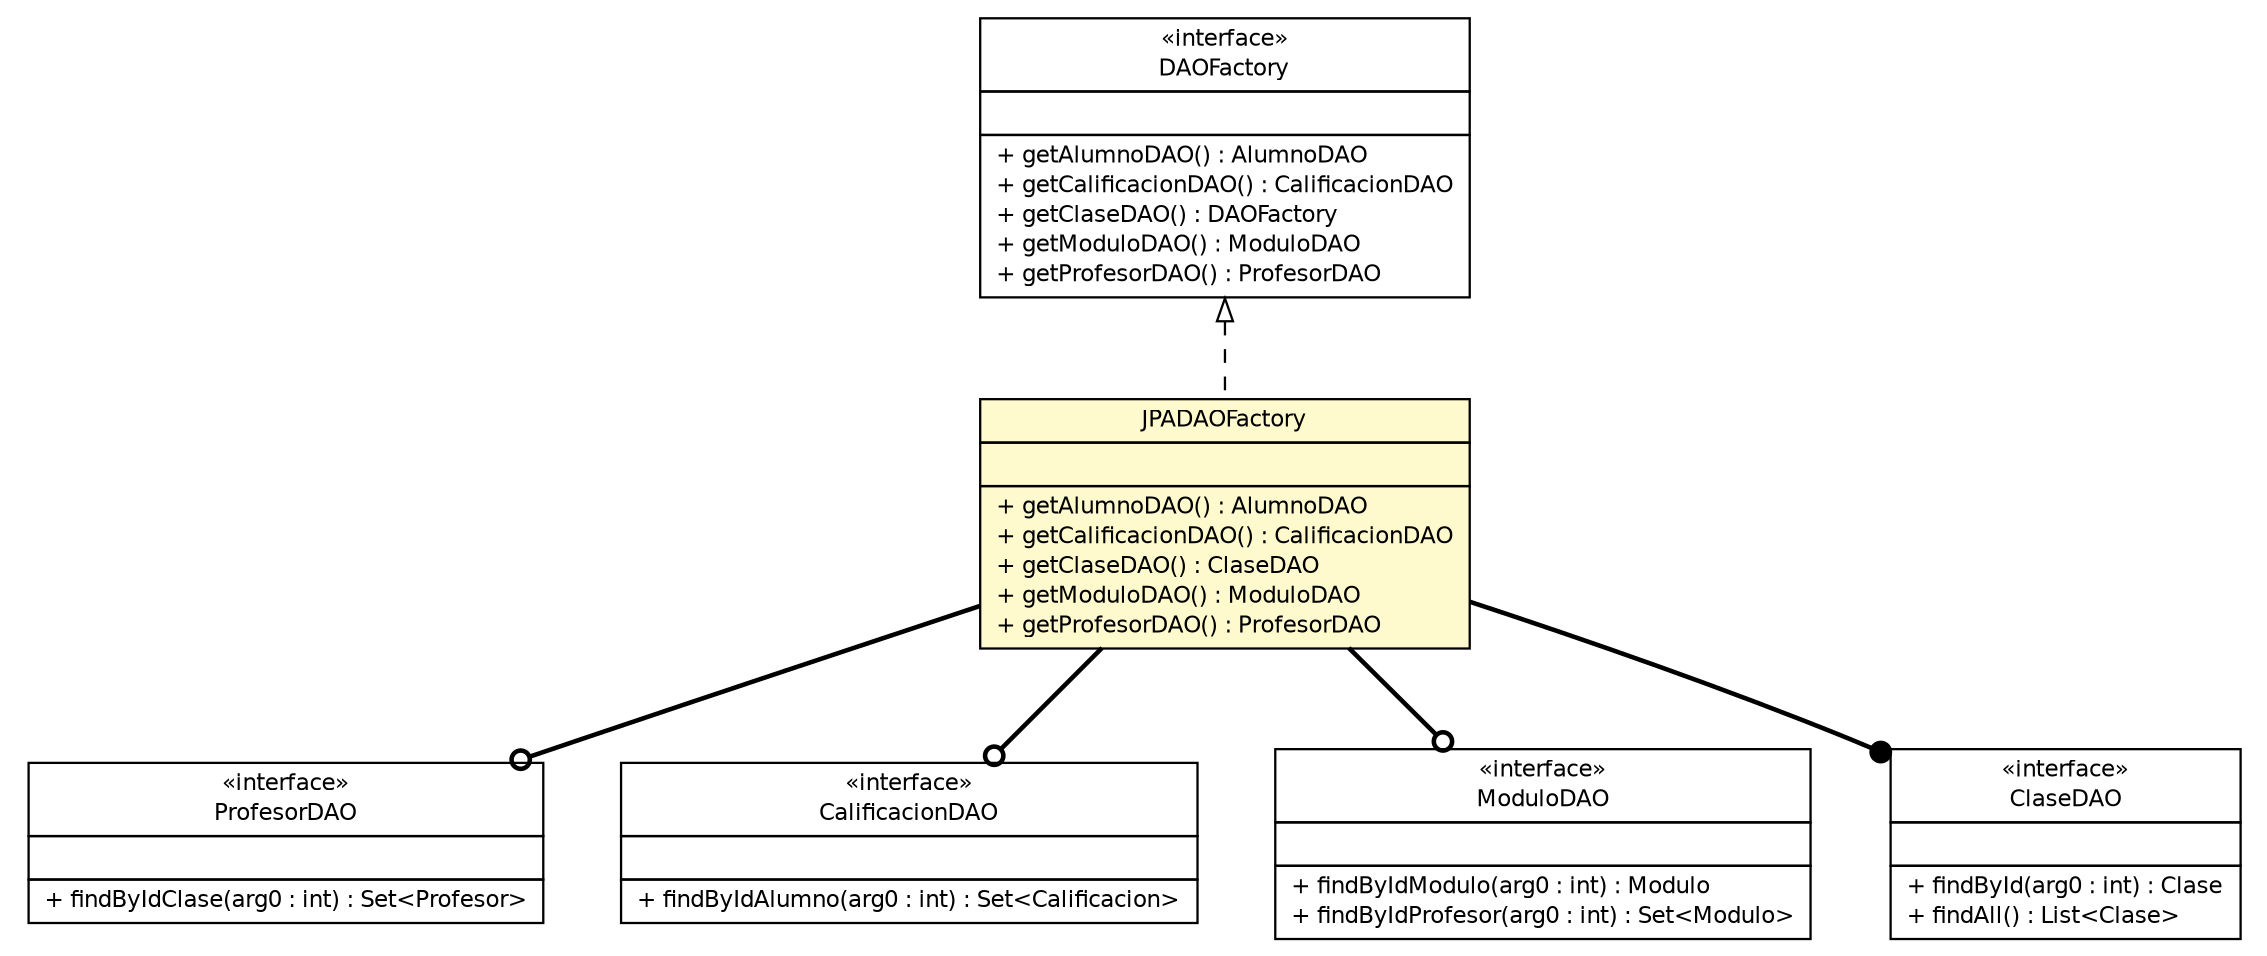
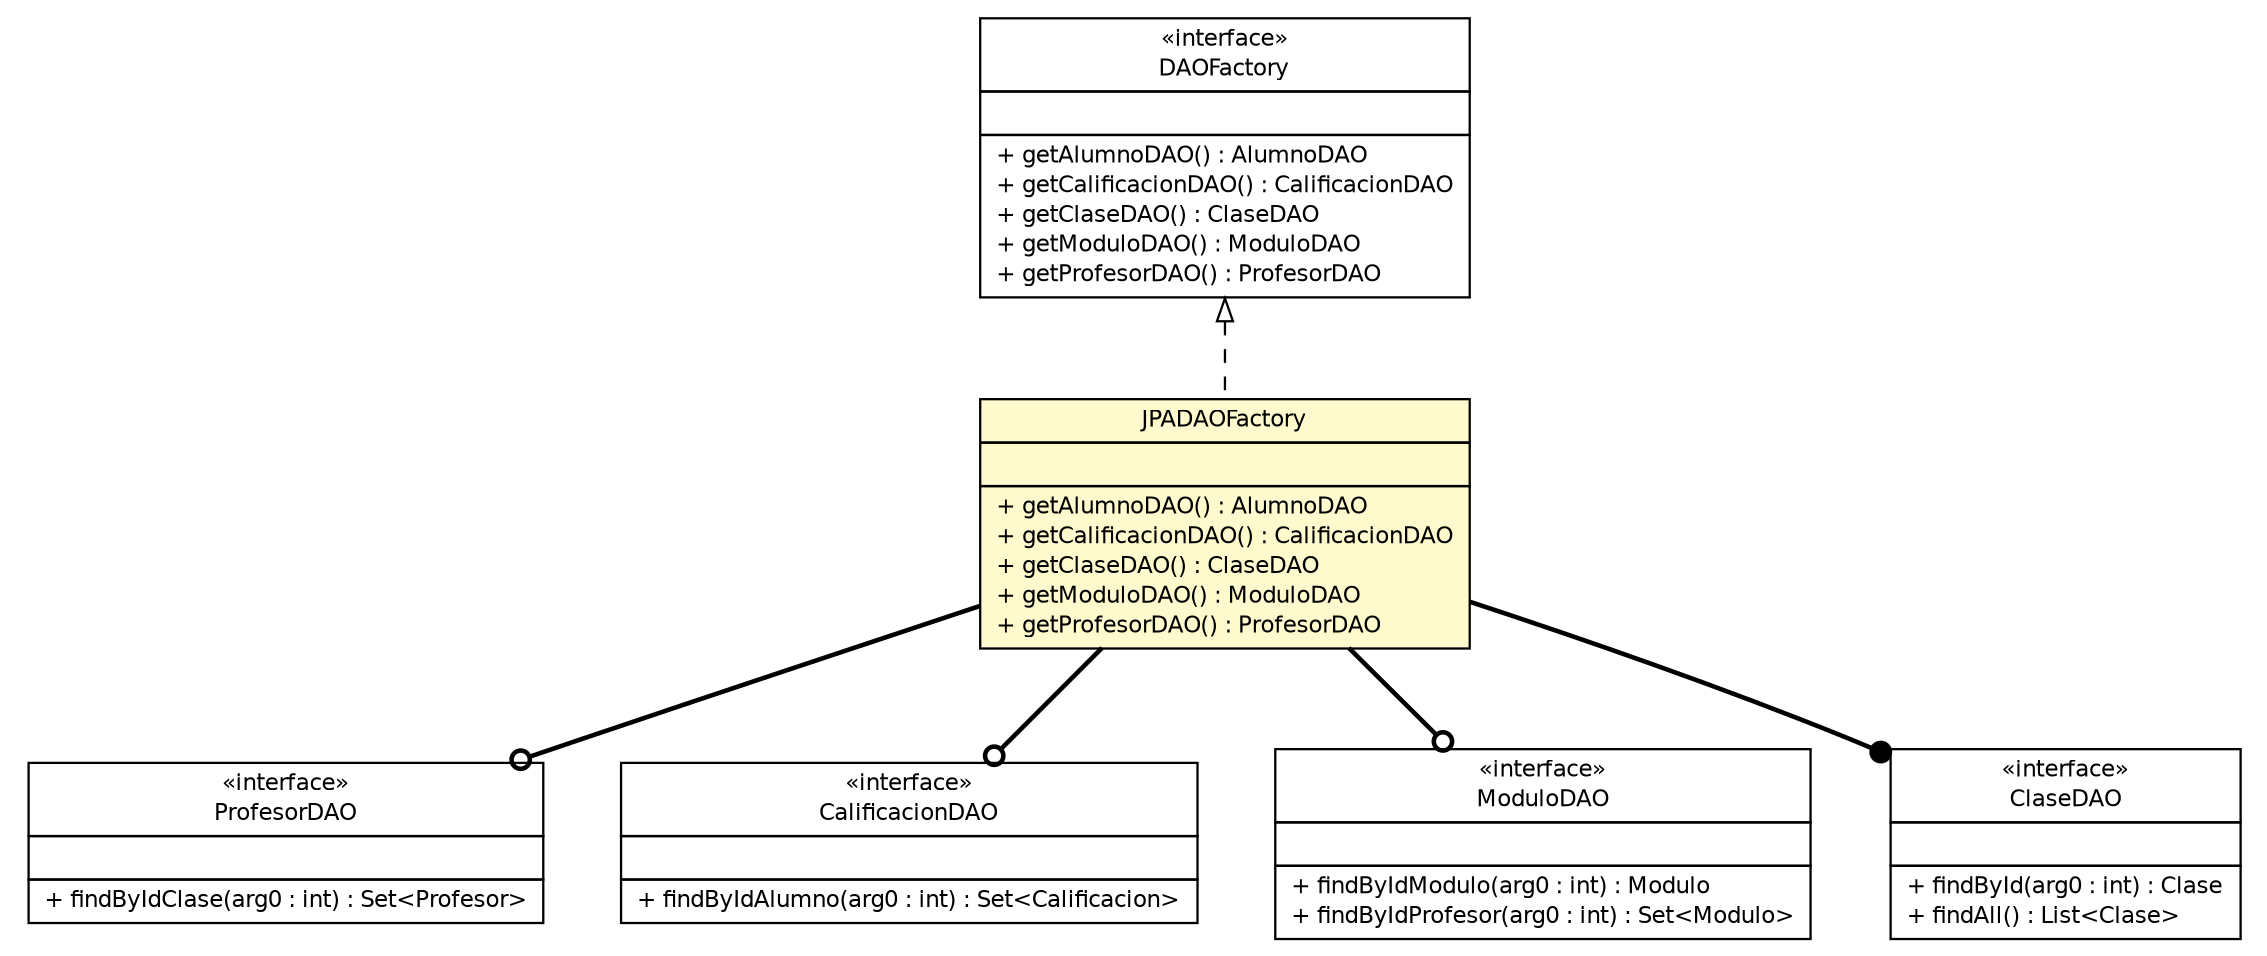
(1168, 215) -> (1159, 215)
